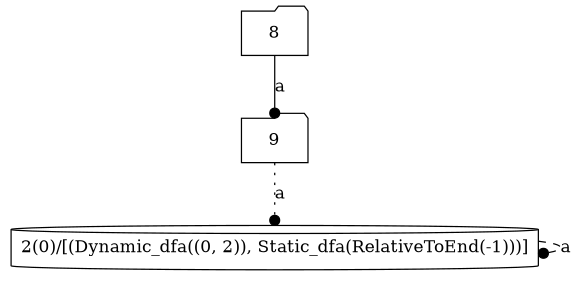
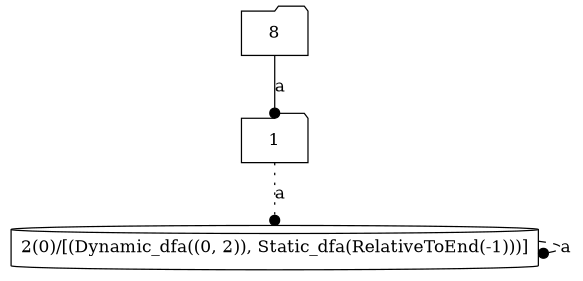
(275, 140) -> (275, 140)
